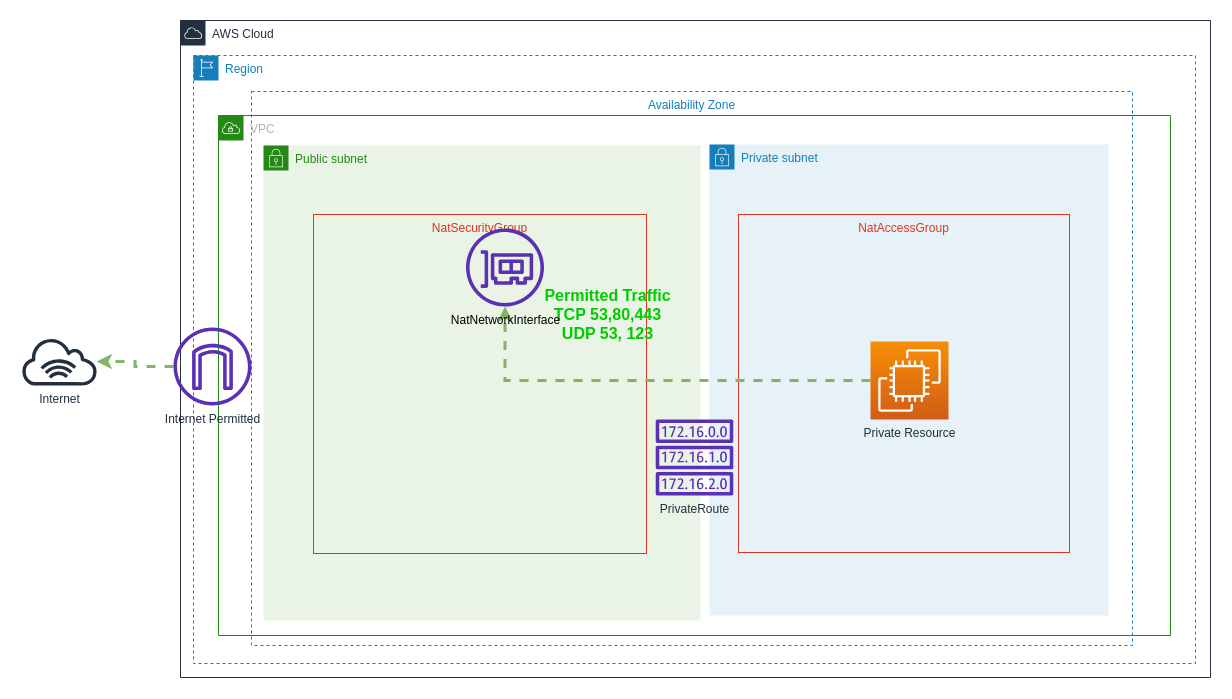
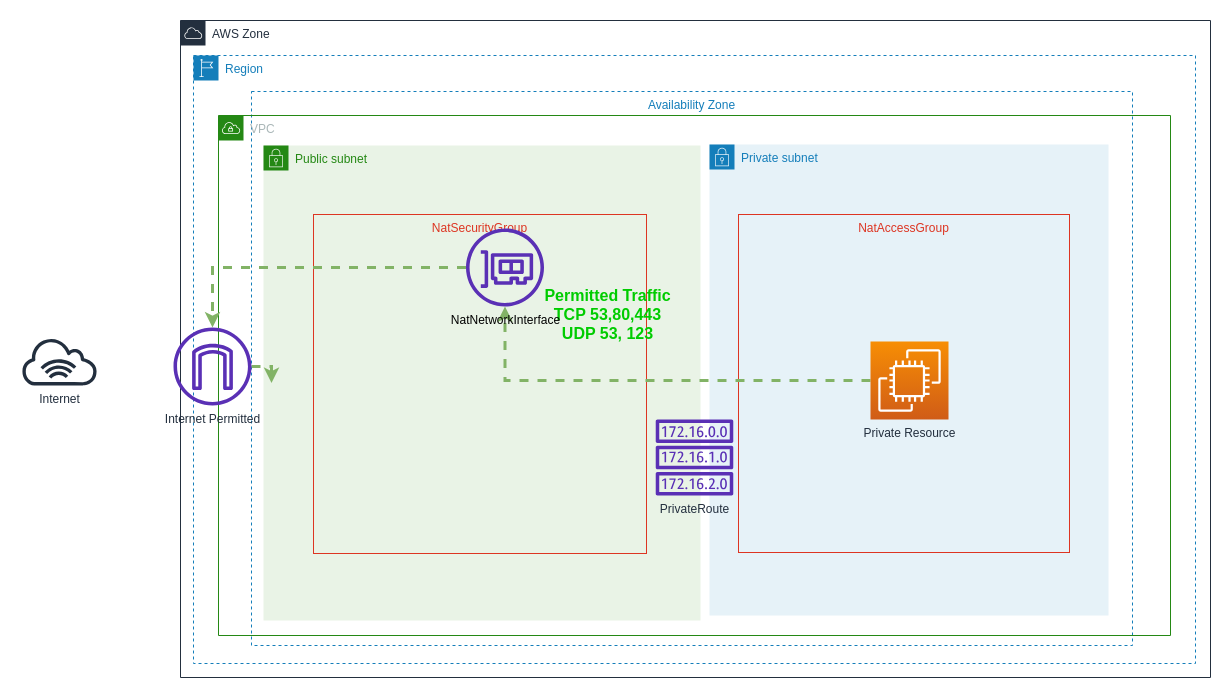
(240, 35) -> (238, 35)
none -> (315, 268)
(138, 367) -> (265, 367)
